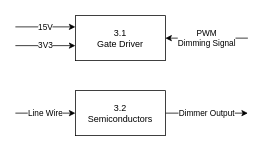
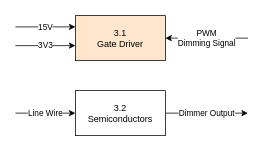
(120, 38) -> (120, 38)
